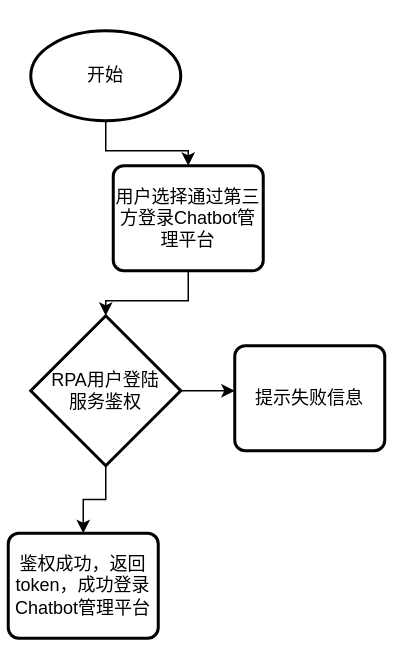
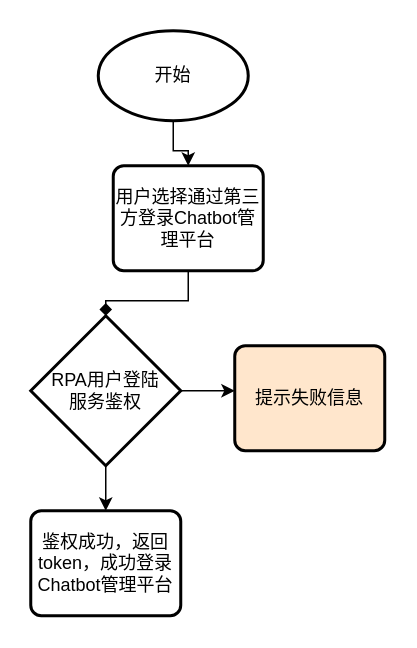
(106, 76) -> (173, 76)
(108, 301) -> (108, 301)
(310, 398) -> (310, 398)
(83, 586) -> (106, 563)
